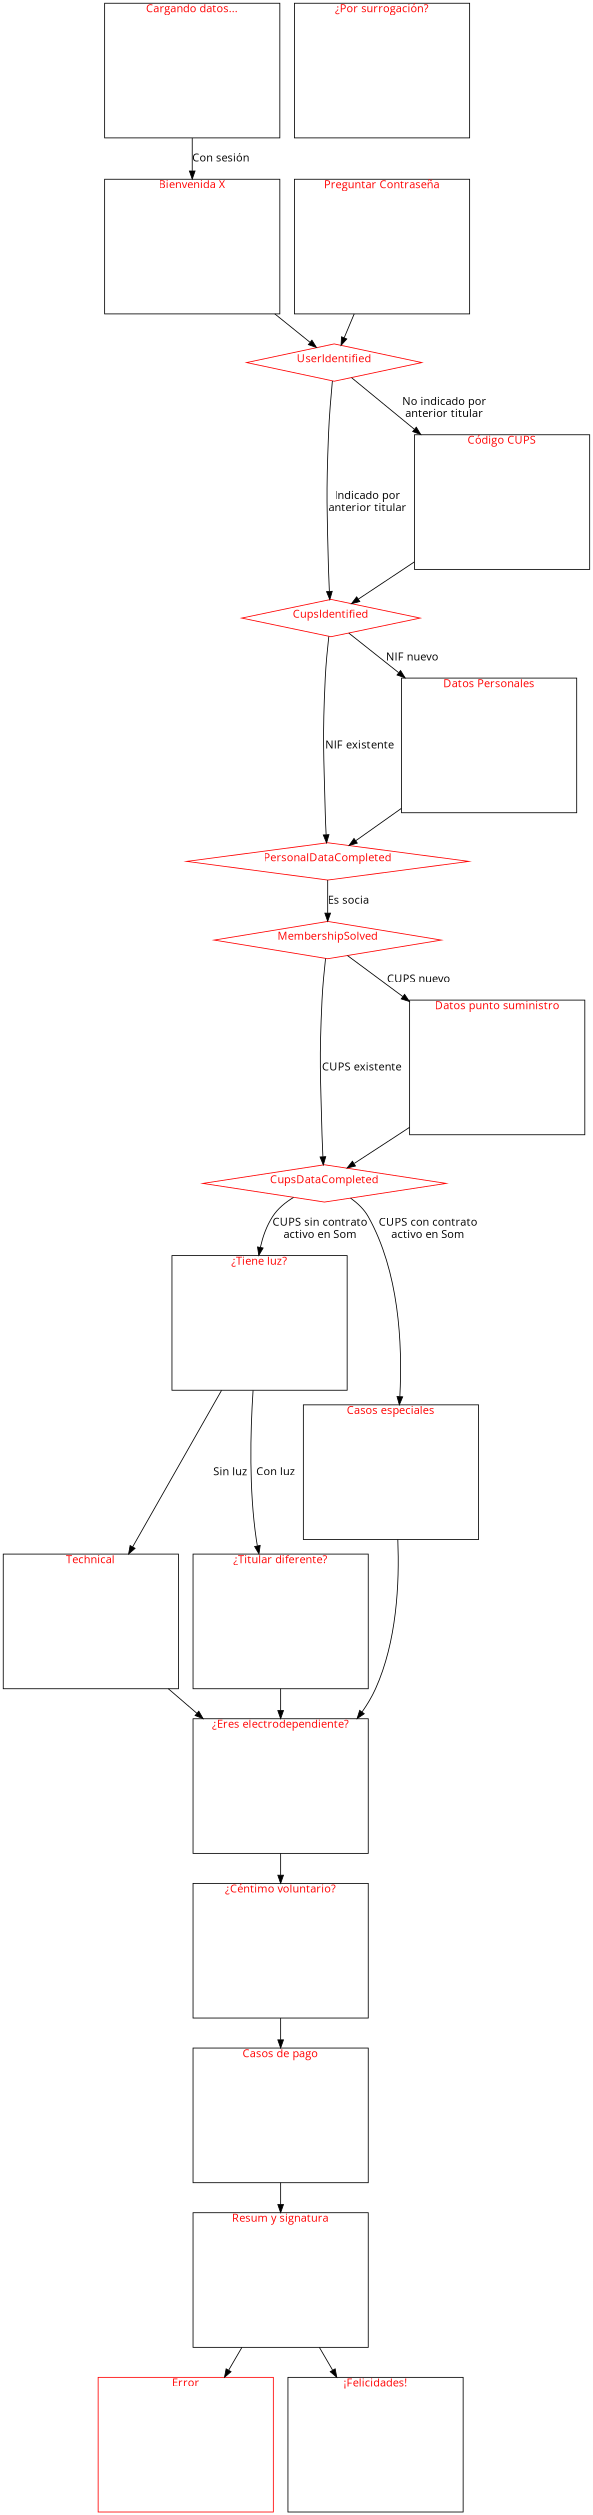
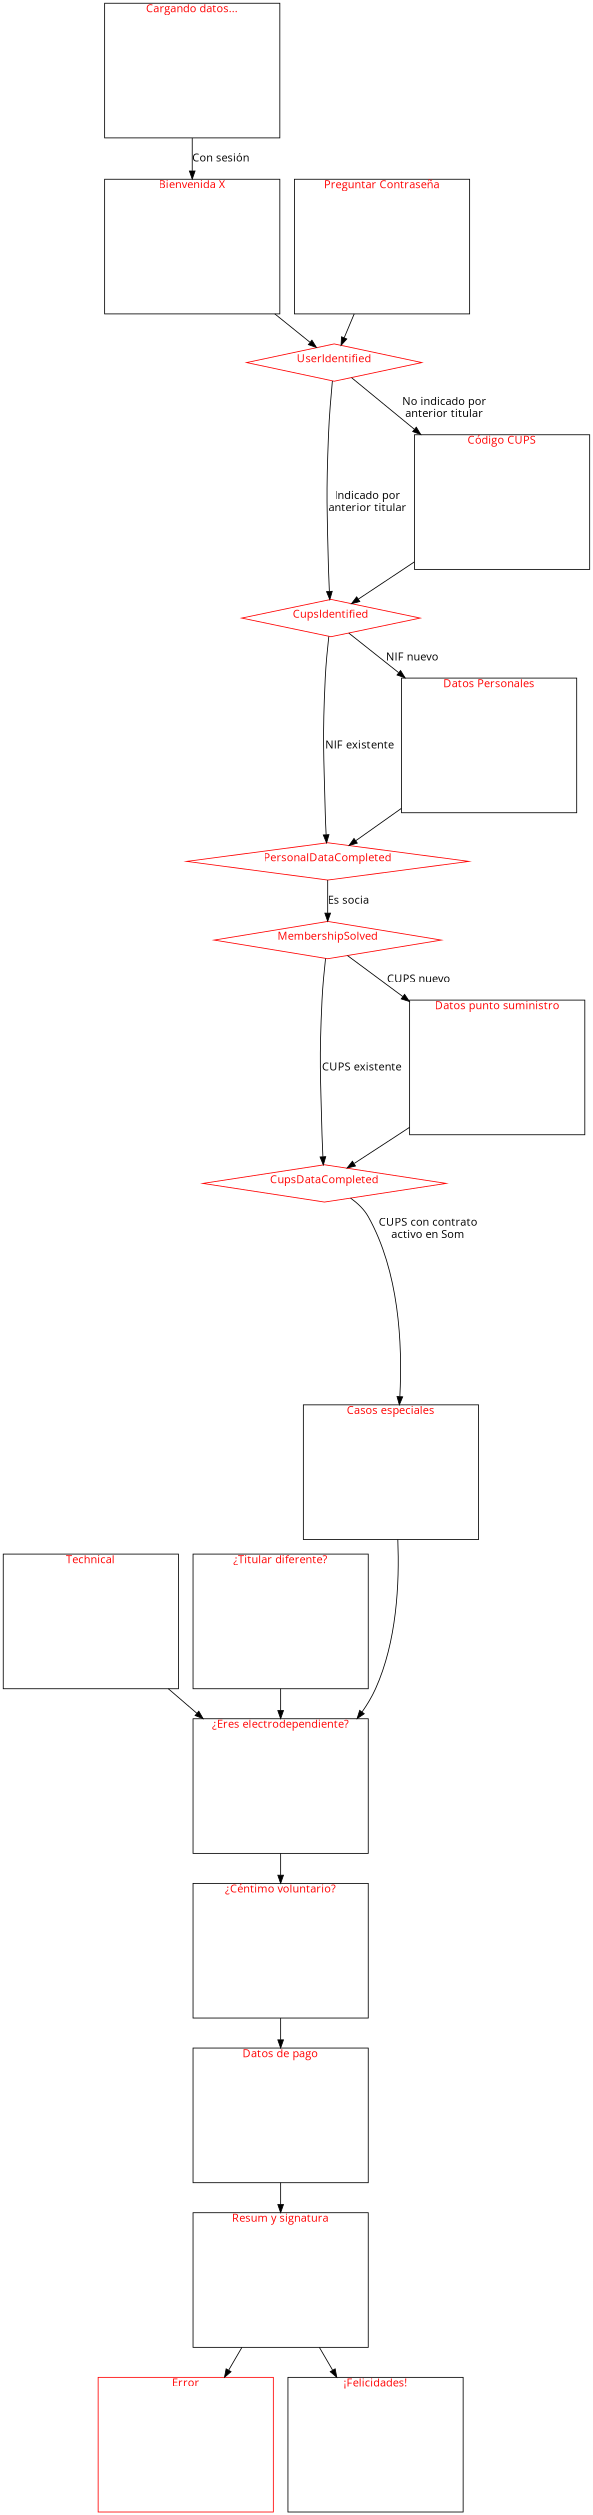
(382, 71) -> none
(260, 1323) -> none
(281, 2115) -> (281, 2115)
